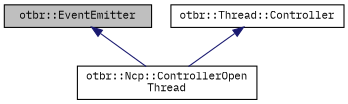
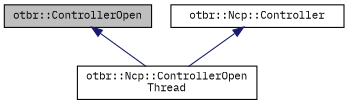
(78, 16) -> (78, 16)
(257, 16) -> (257, 16)
